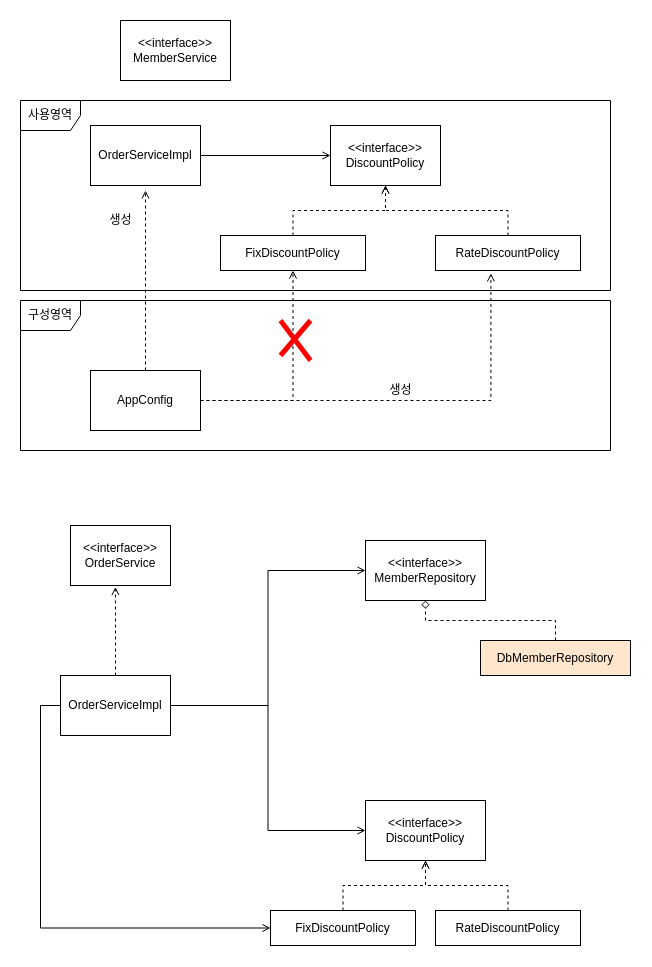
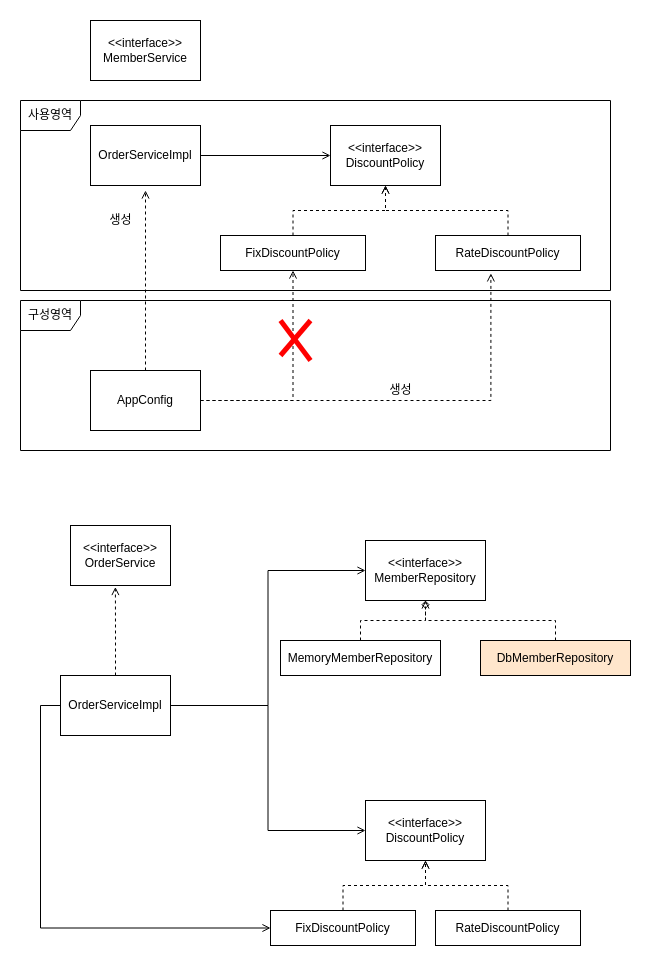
(176, 51) -> (146, 51)
none -> (382, 621)
none -> (361, 658)
